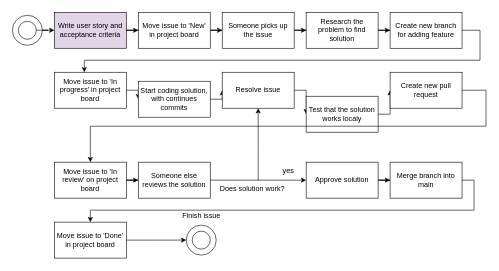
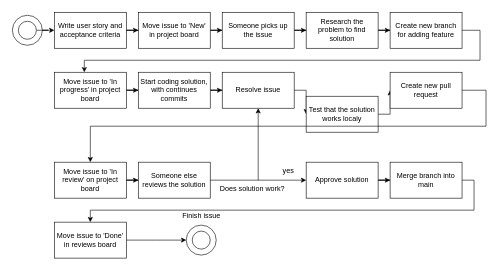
(90, 30) -> (90, 30)
(174, 99) -> (174, 90)
(90, 240) -> (90, 240)
